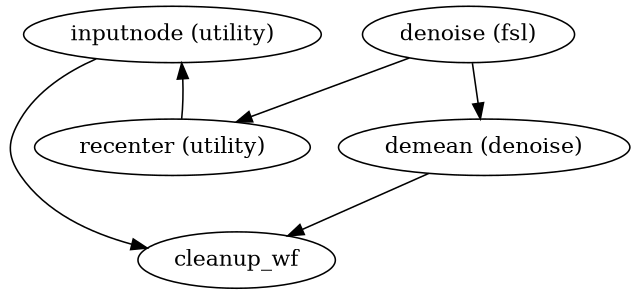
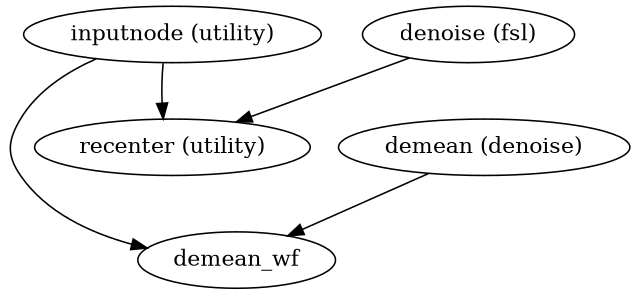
(475, 83) -> none
(183, 99) -> (162, 83)
(237, 260) -> (237, 260)
